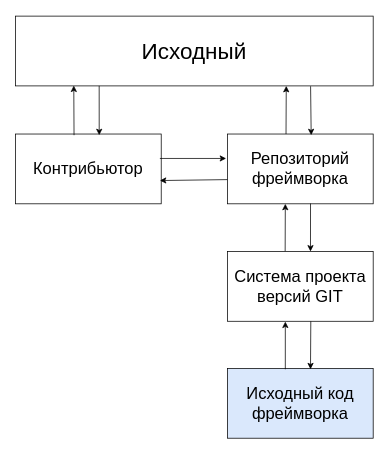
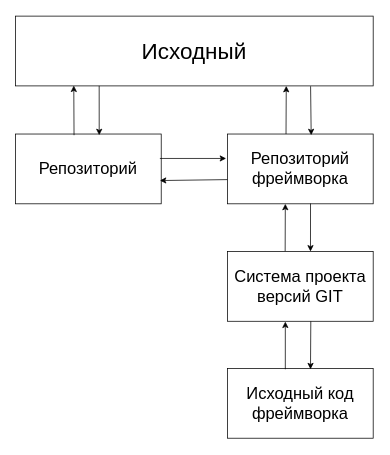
(88, 169) -> (88, 169)
(300, 404) -> (300, 404)
